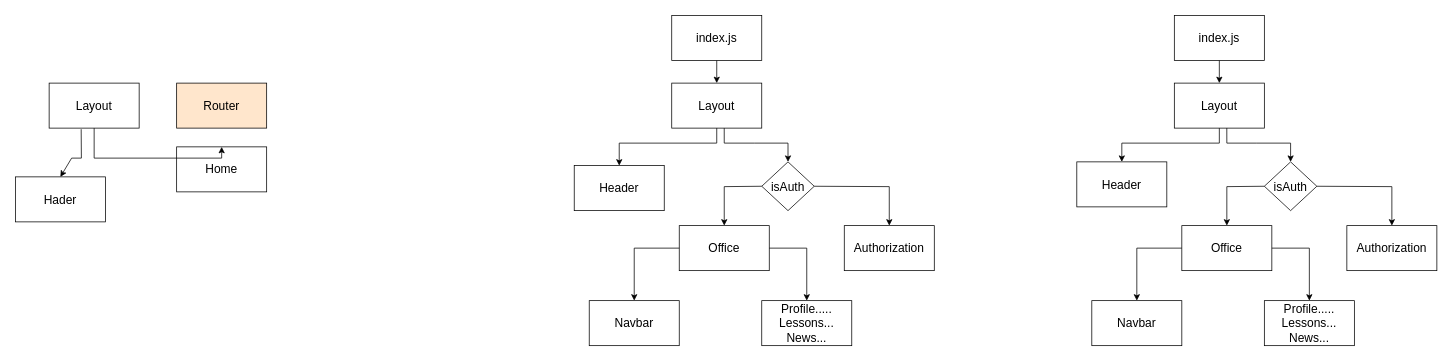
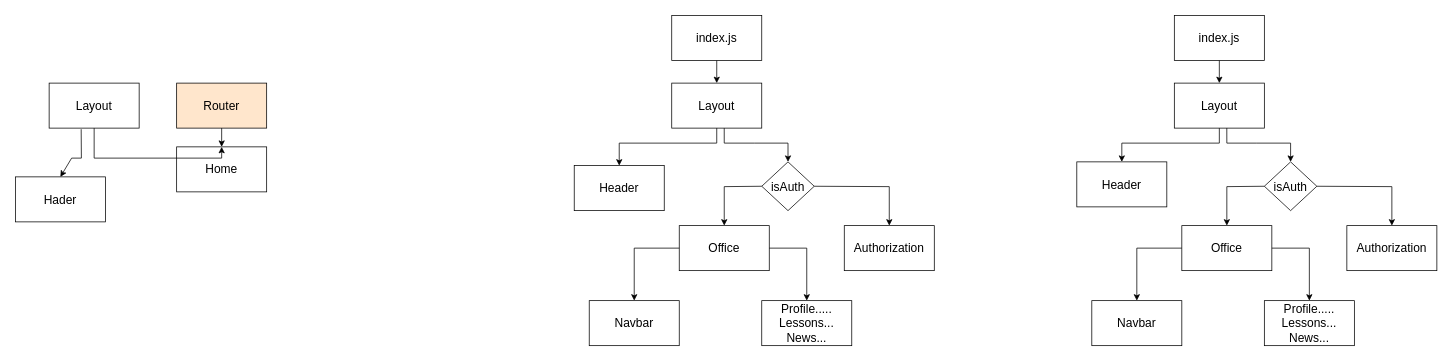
none -> (222, 134)
